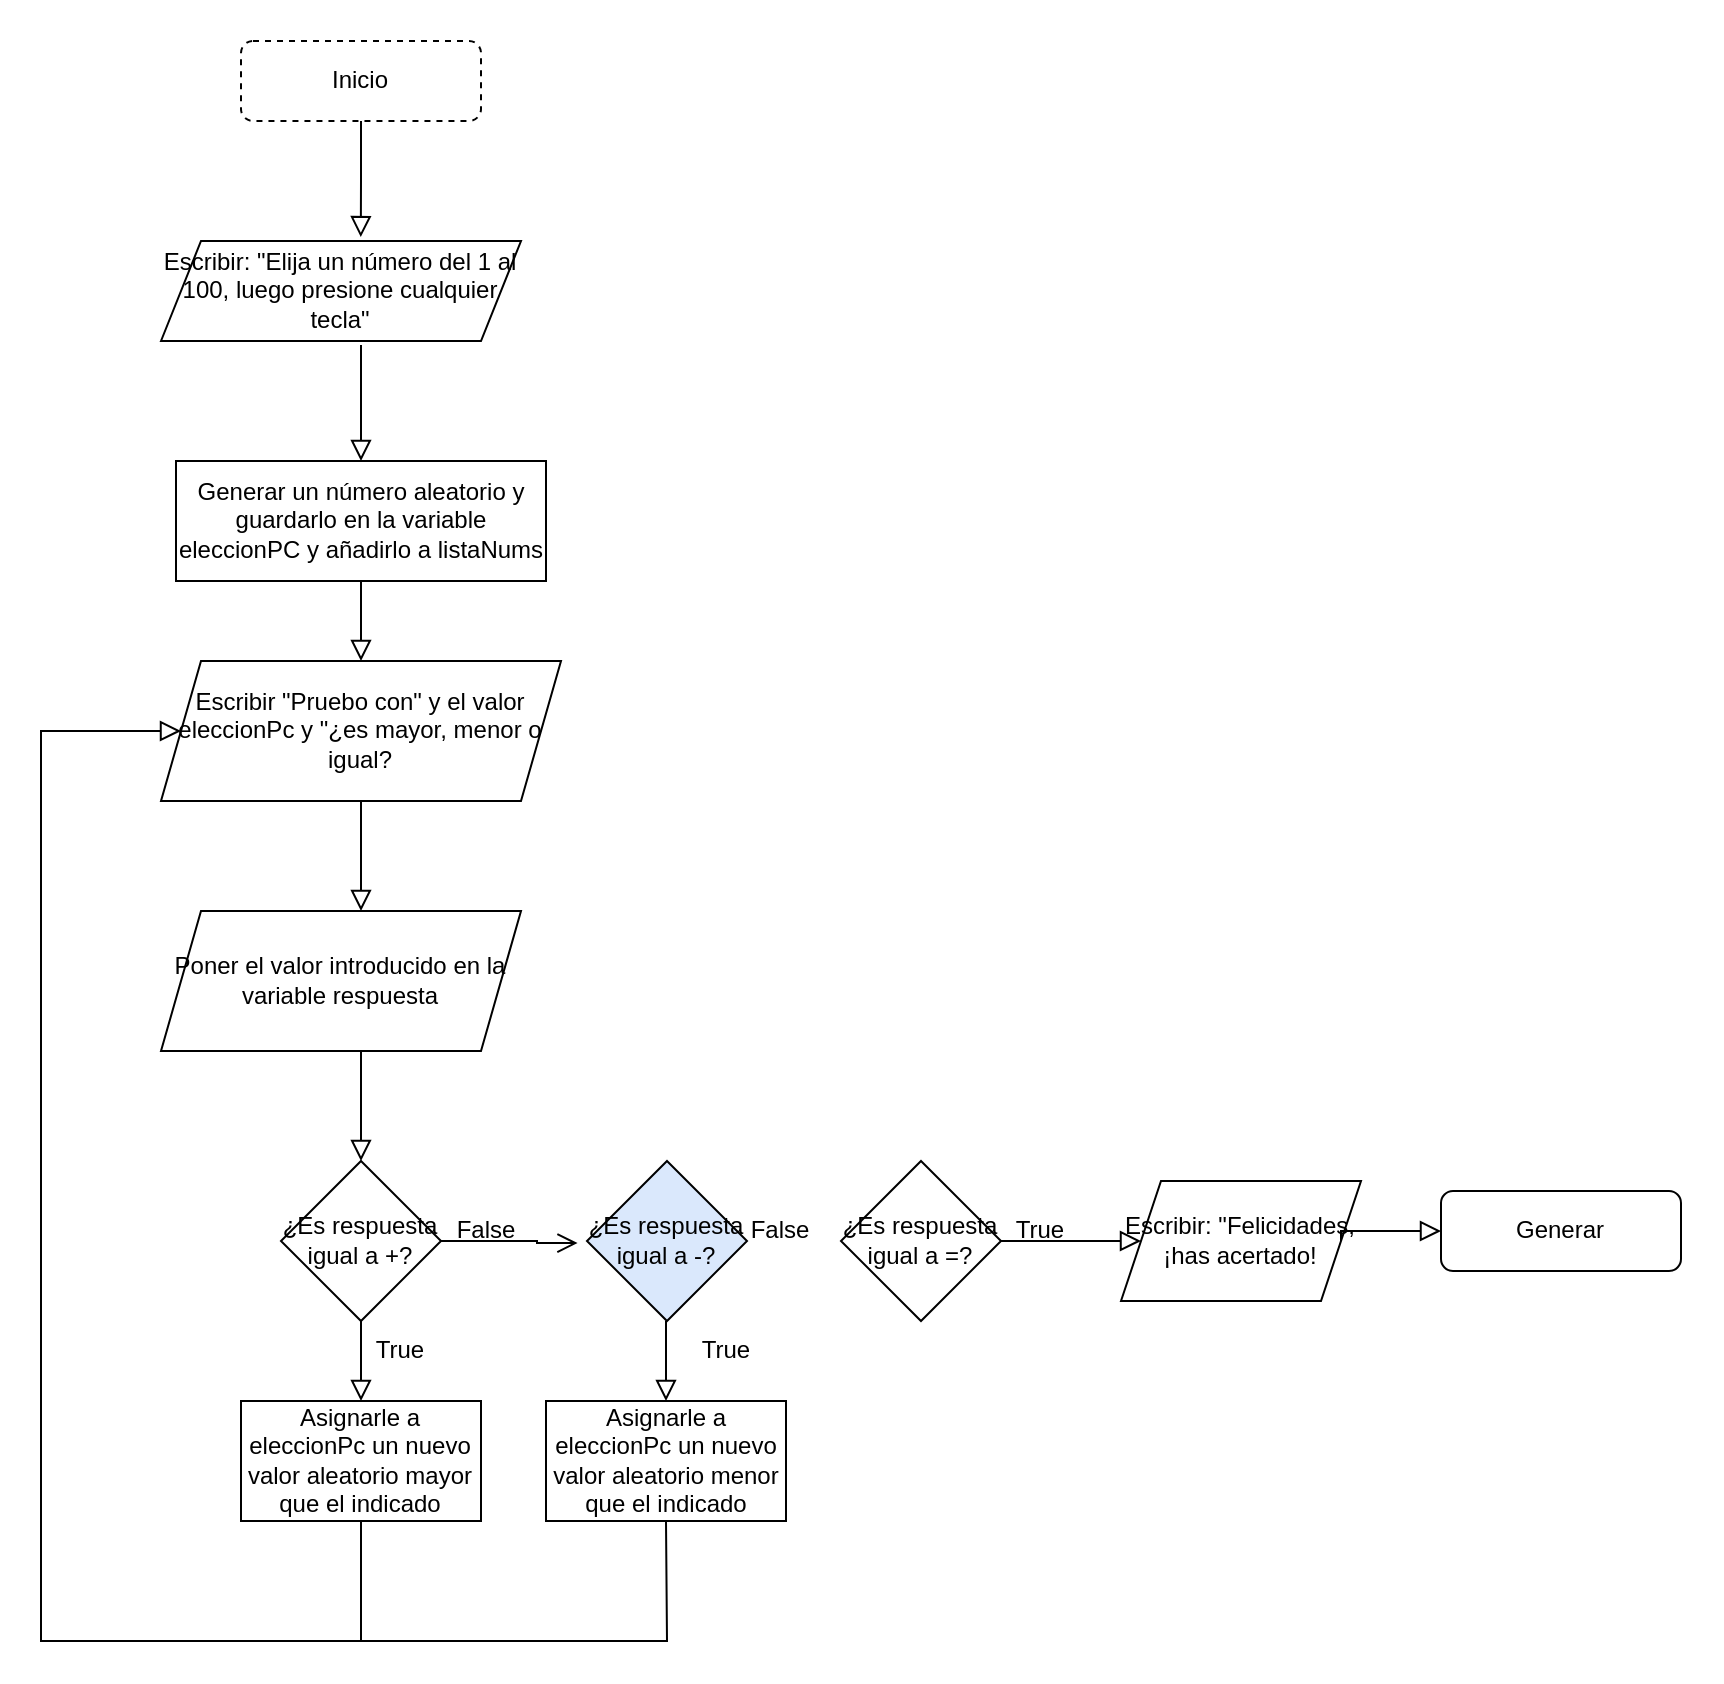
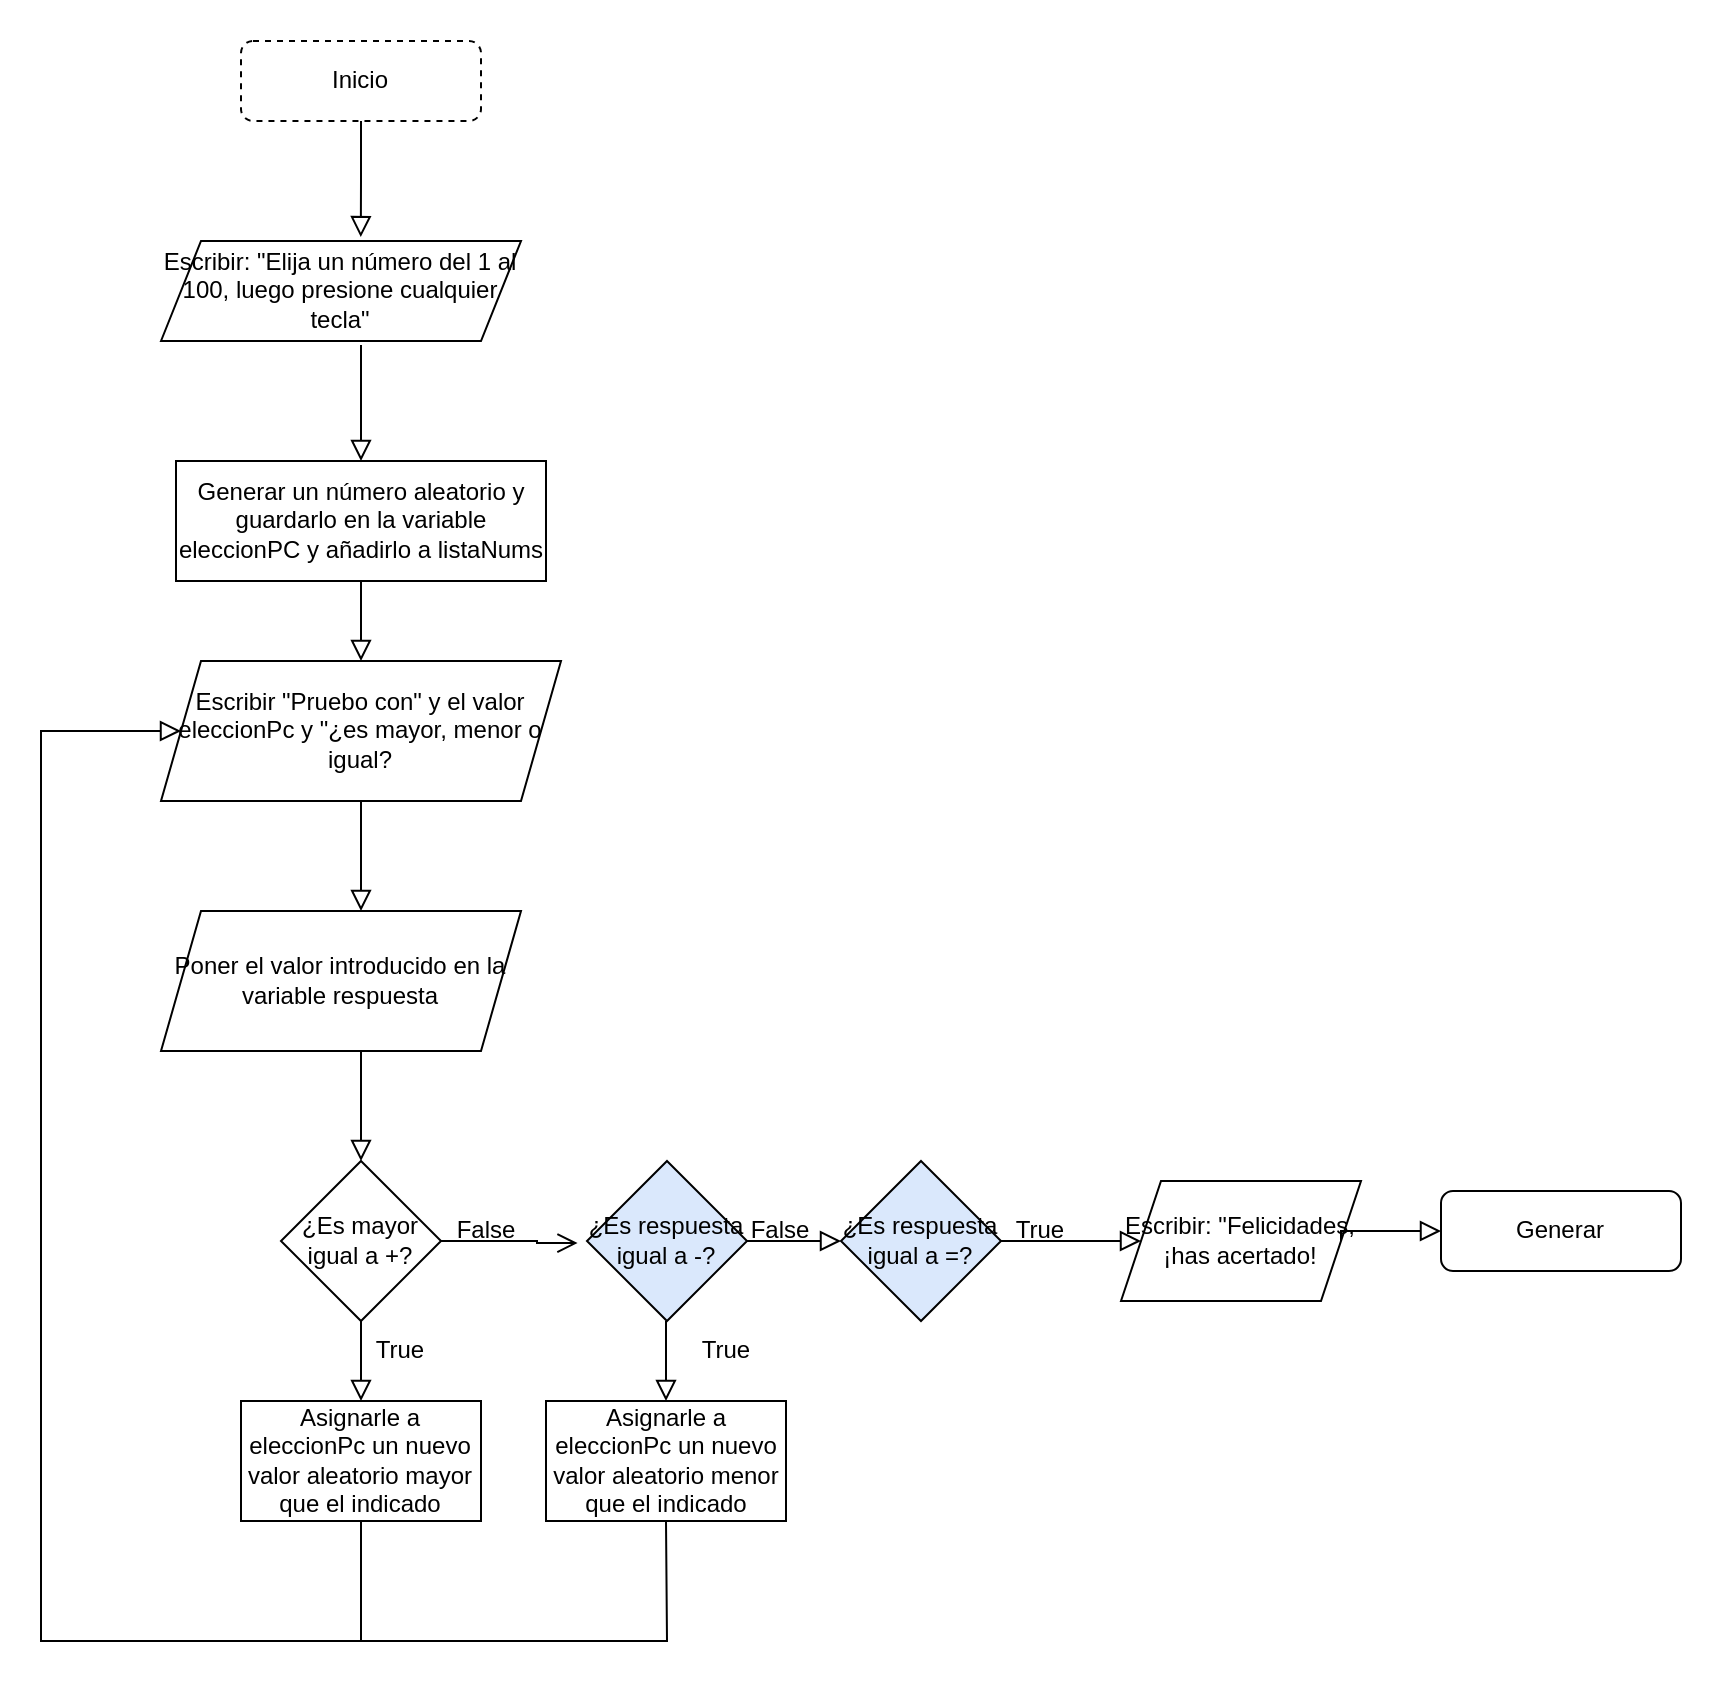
(361, 1241) -> (361, 1241)
none -> (783, 1241)
(921, 1241) -> (921, 1241)
